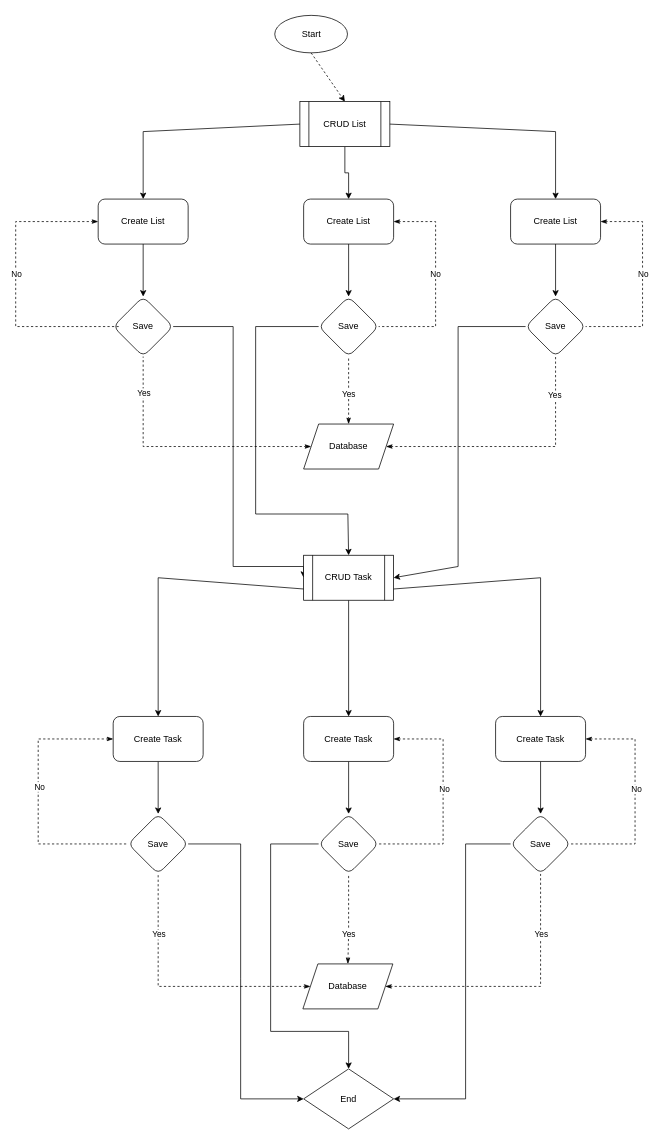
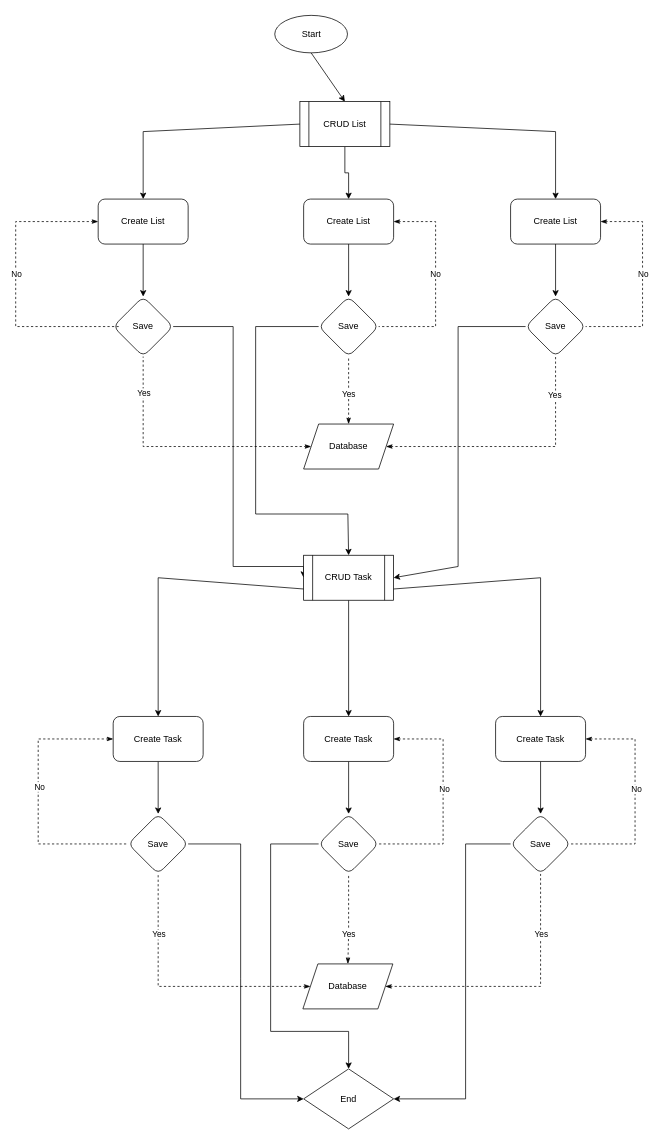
(326, 75) -> (326, 75)
